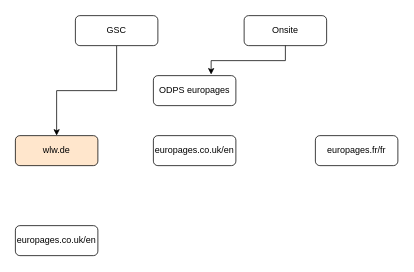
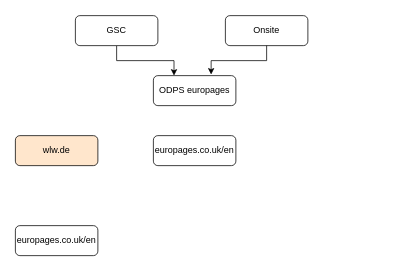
(285, 30) -> (267, 30)
(83, 90) -> (149, 60)
(357, 150) -> none
